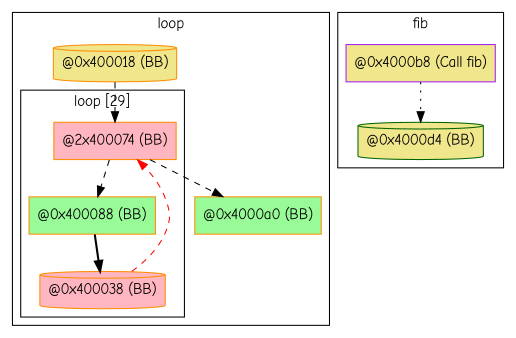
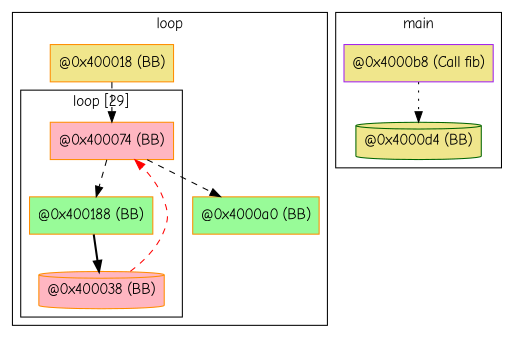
(421, 24) -> (419, 24)
(115, 63) -> (112, 63)
(115, 141) -> (112, 141)
(92, 216) -> (91, 216)
